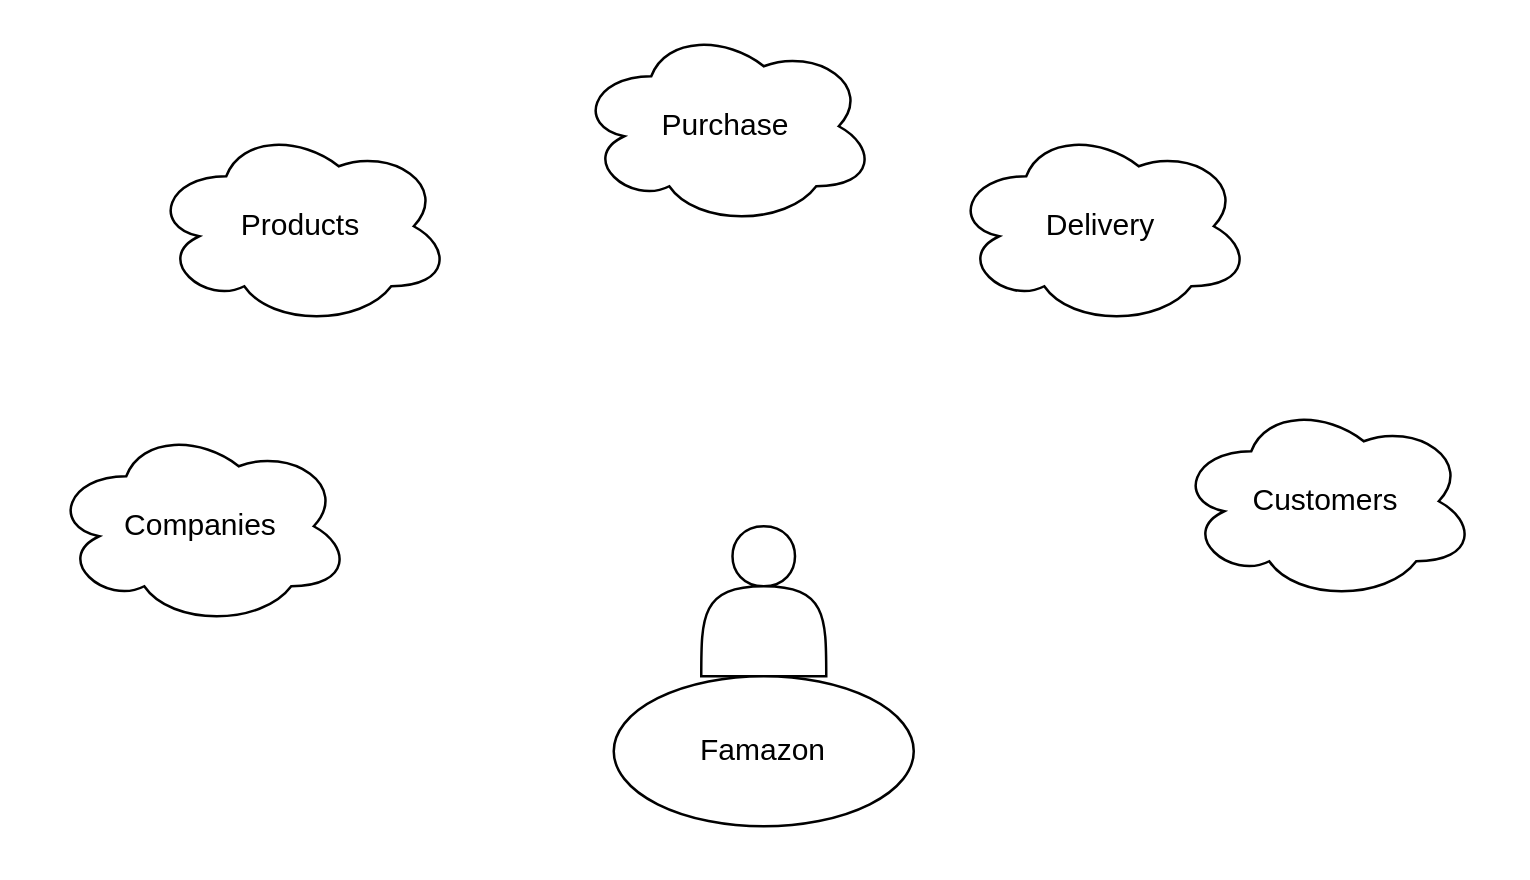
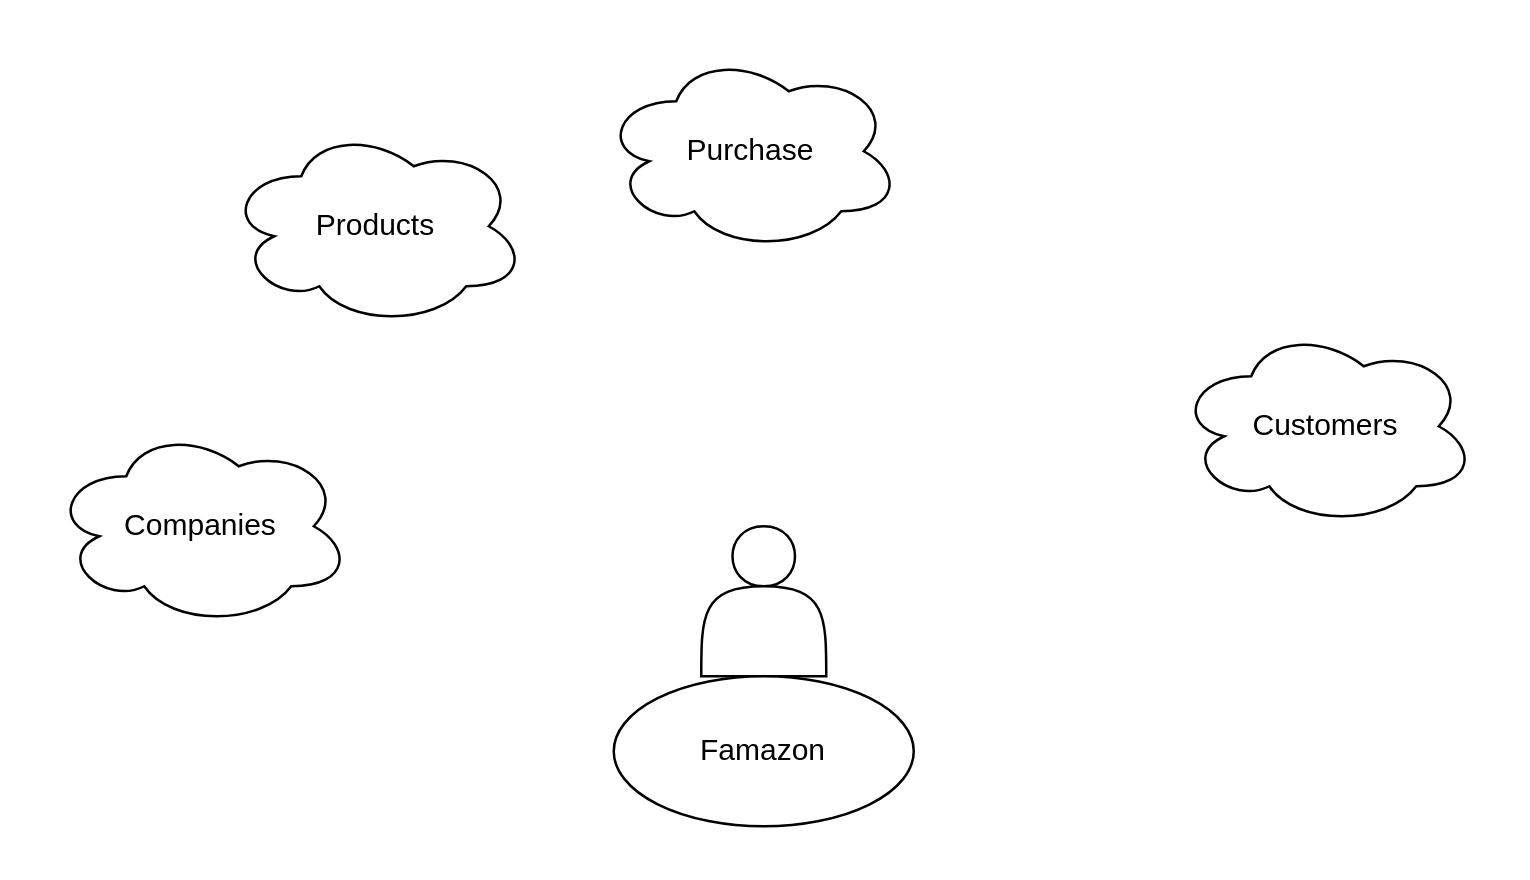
(726, 126) -> (751, 151)
(301, 226) -> (376, 226)
(1101, 226) -> none
(1326, 501) -> (1326, 426)
